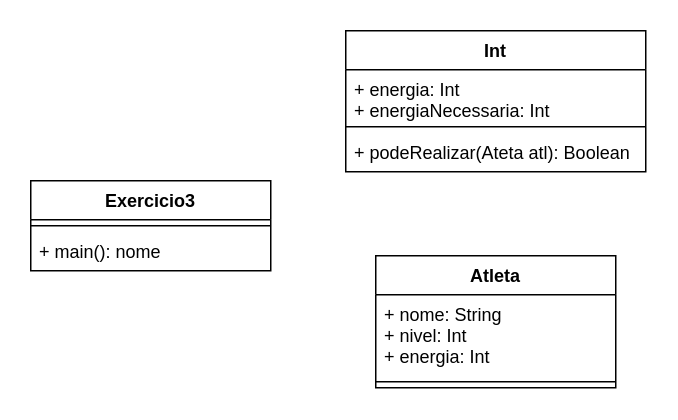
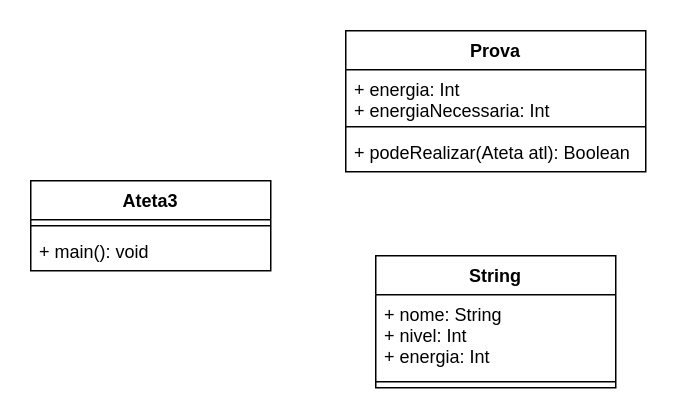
(495, 51) -> (495, 51)
(150, 201) -> (150, 201)
(100, 252) -> (98, 252)
(495, 276) -> (495, 276)
